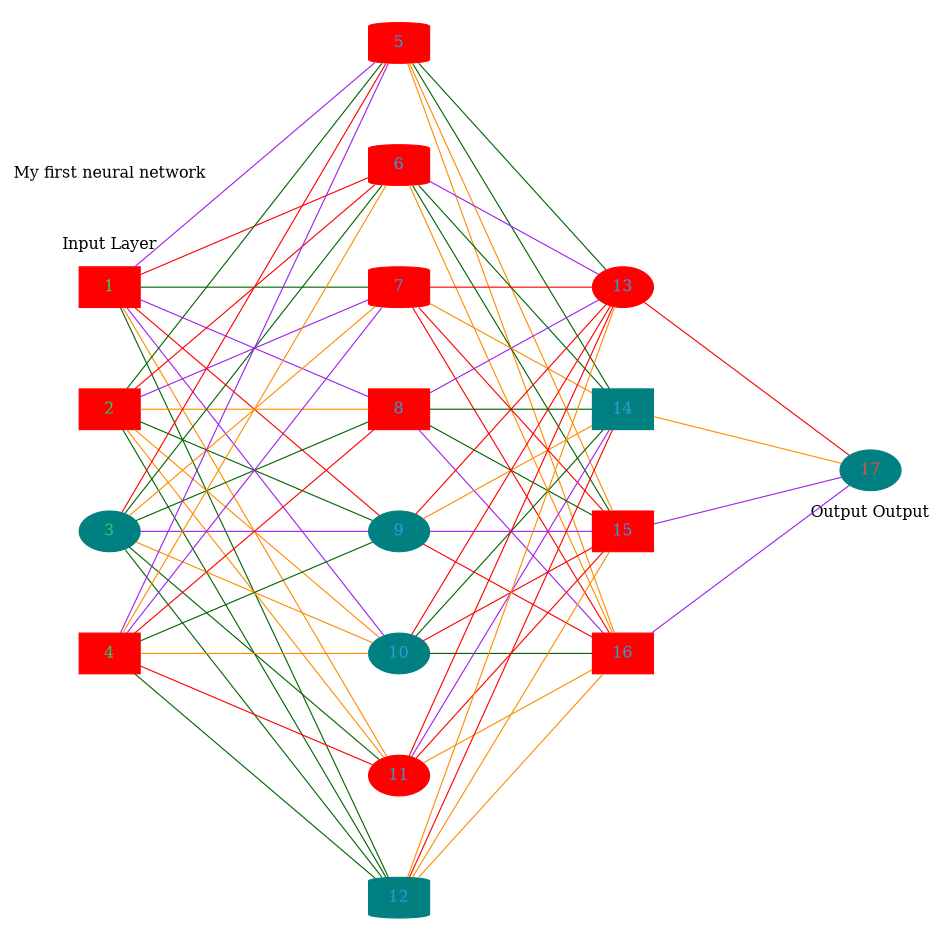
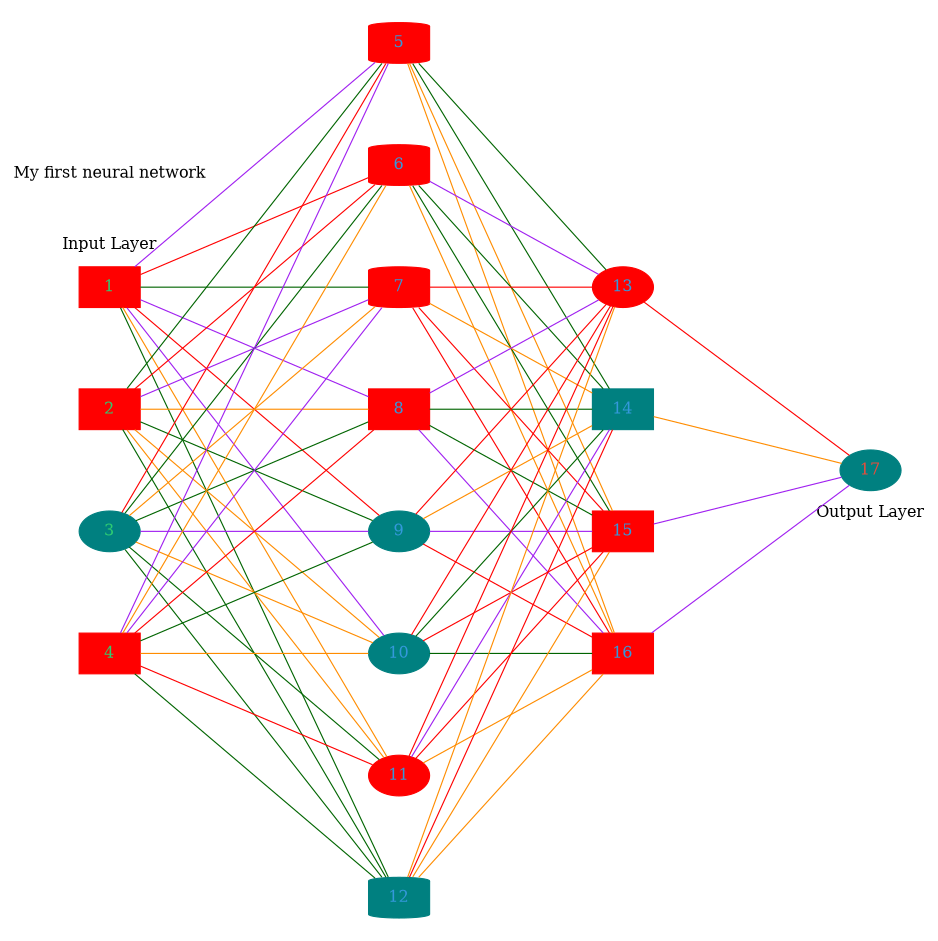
(871, 513) -> (871, 513)
